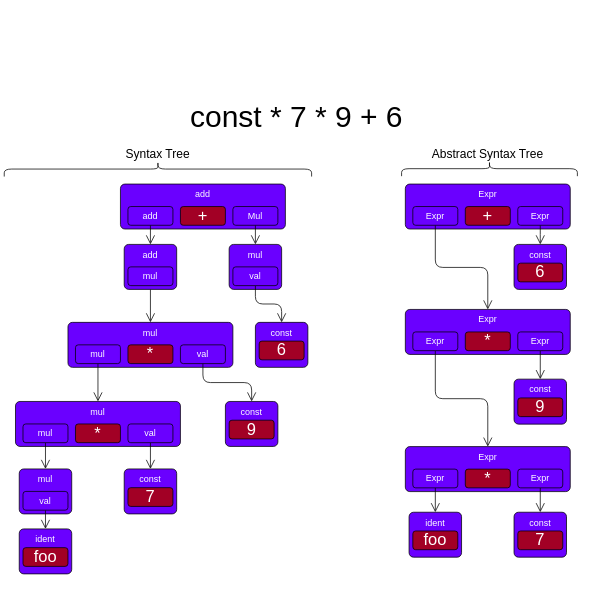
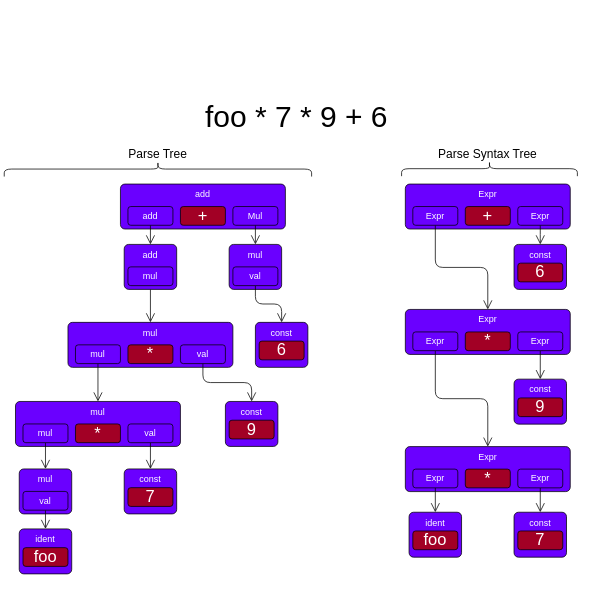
(297, 117) -> (297, 117)
(158, 154) -> (158, 154)
(488, 154) -> (488, 154)
